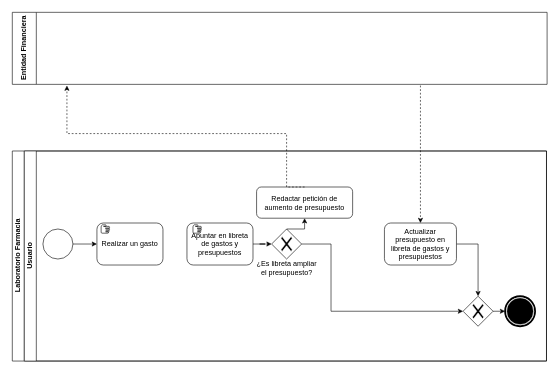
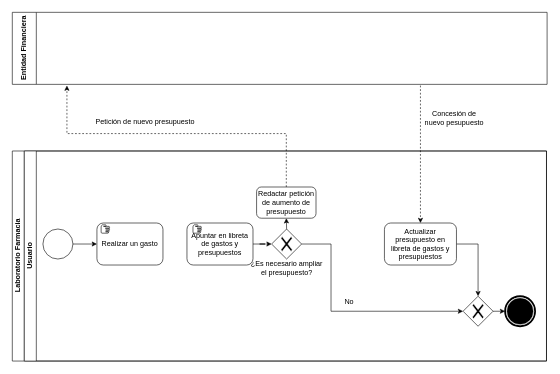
none -> (454, 119)
none -> (145, 122)
(305, 203) -> (286, 203)
(287, 268) -> (287, 268)
none -> (349, 302)
